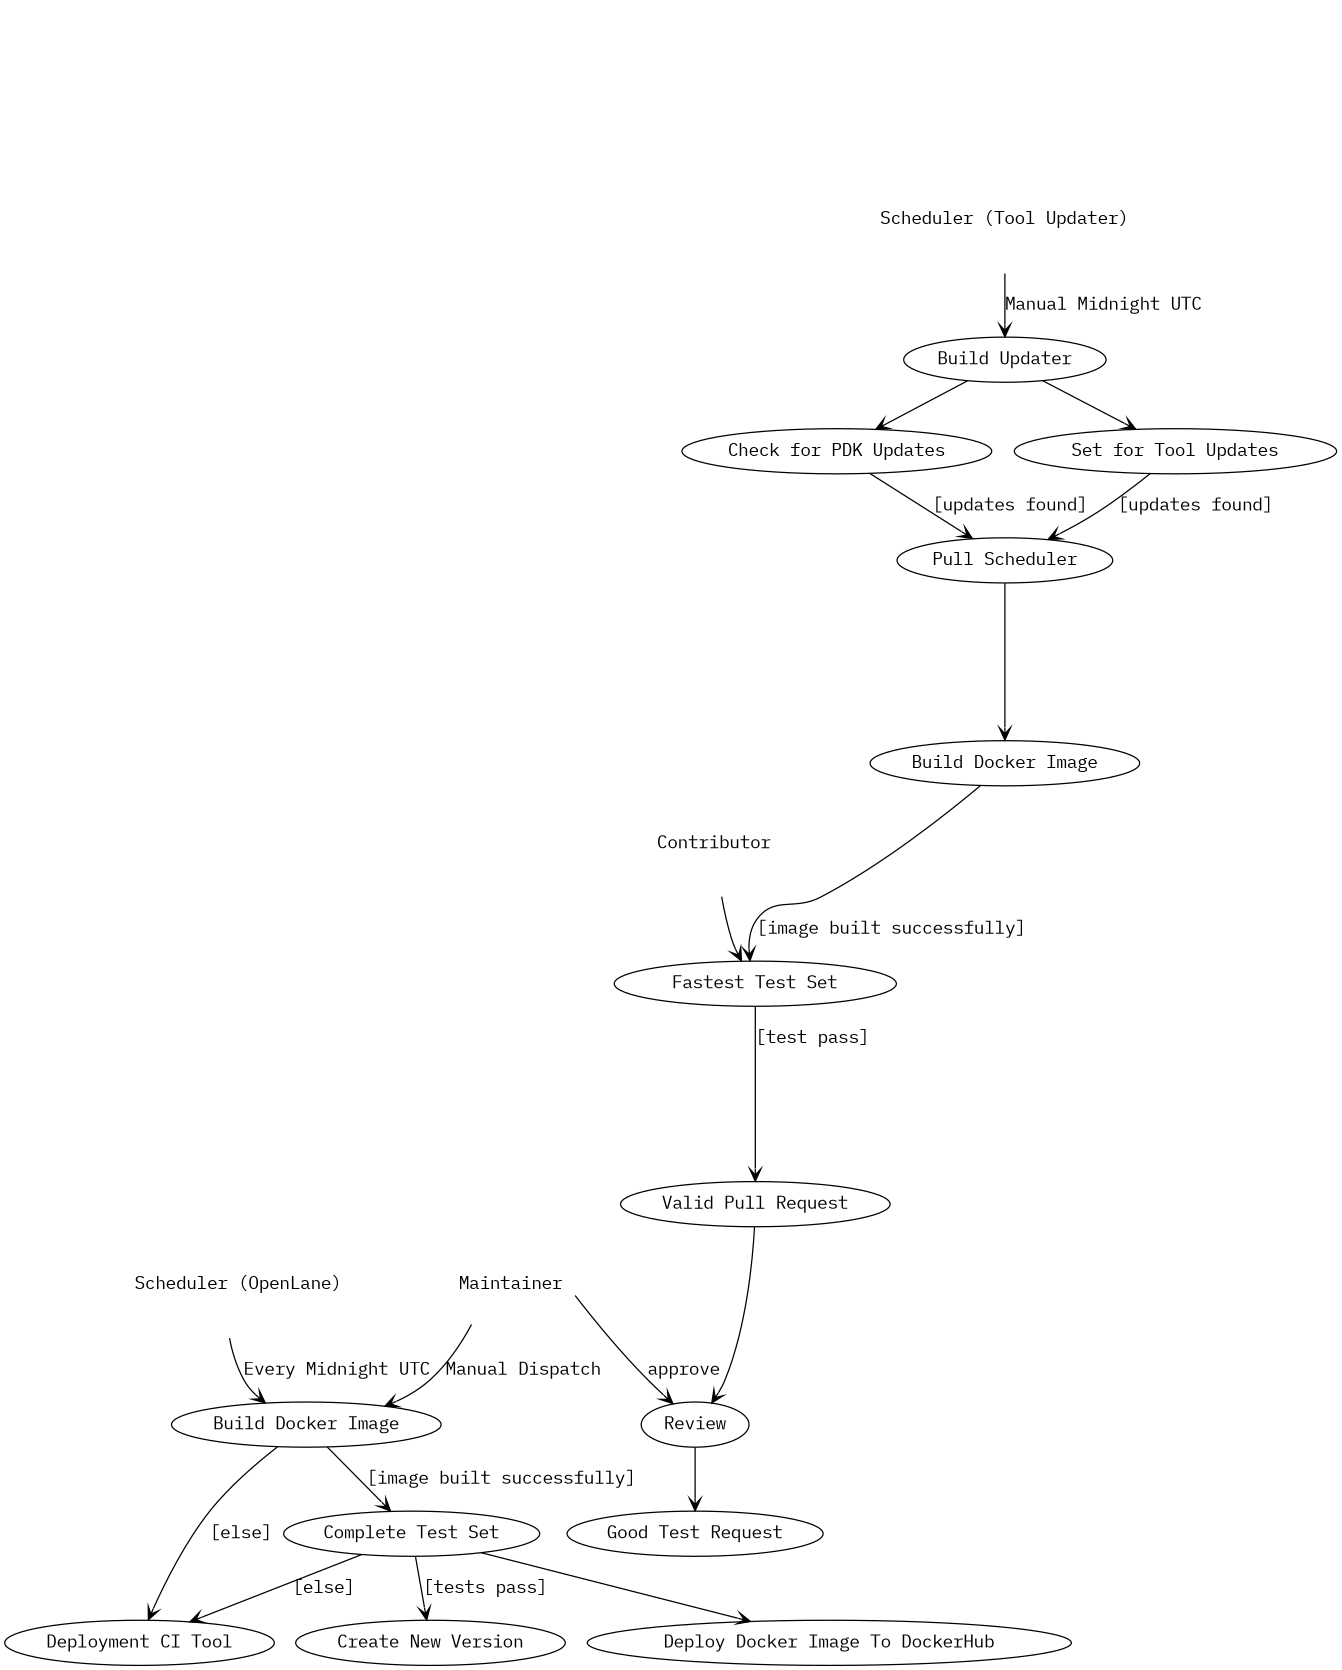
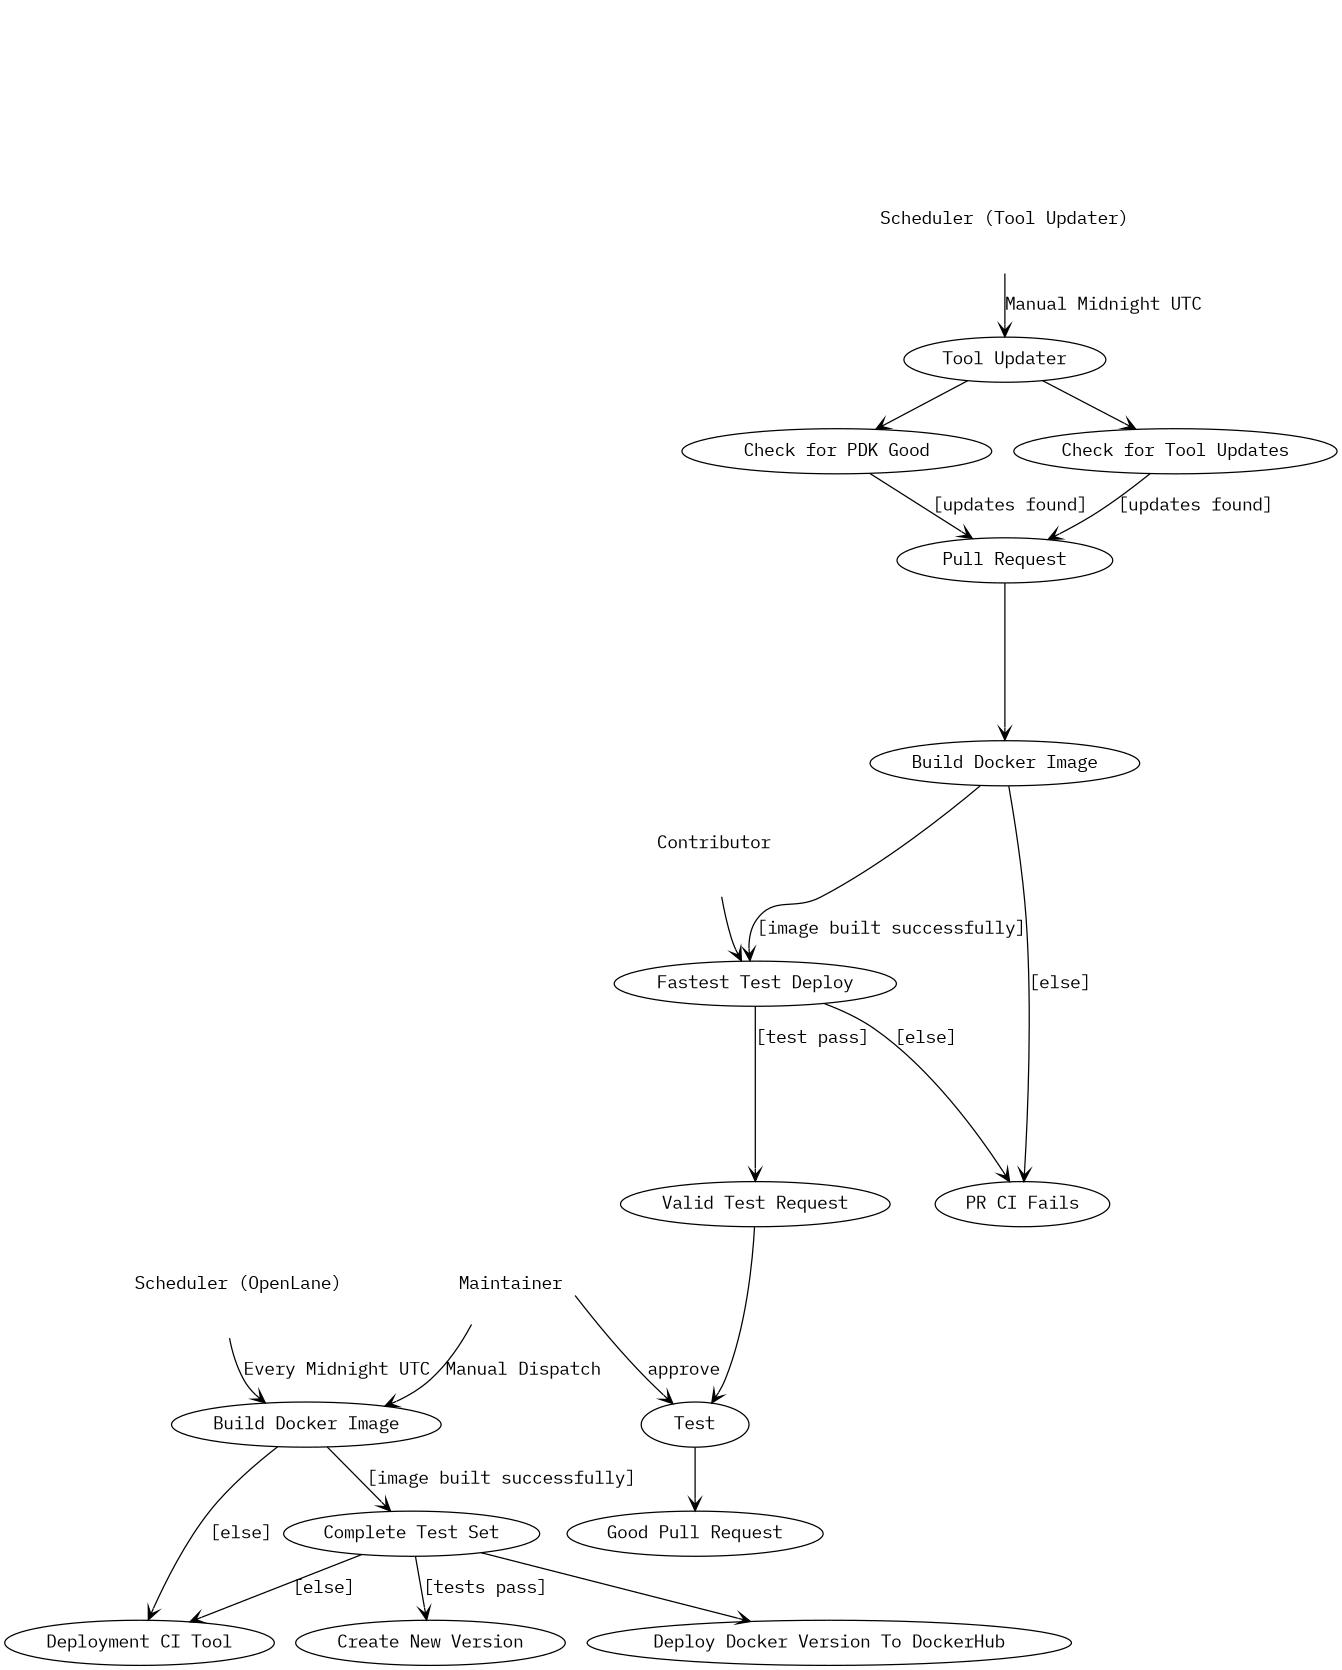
(1005, 360) -> (1005, 360)
(837, 451) -> (837, 451)
(1175, 451) -> (1175, 451)
(1005, 560) -> (1005, 560)
(755, 984) -> (755, 984)
(755, 1204) -> (755, 1204)
none -> (1022, 1204)
(695, 1425) -> (695, 1425)
(695, 1534) -> (695, 1534)
(829, 1643) -> (829, 1643)
